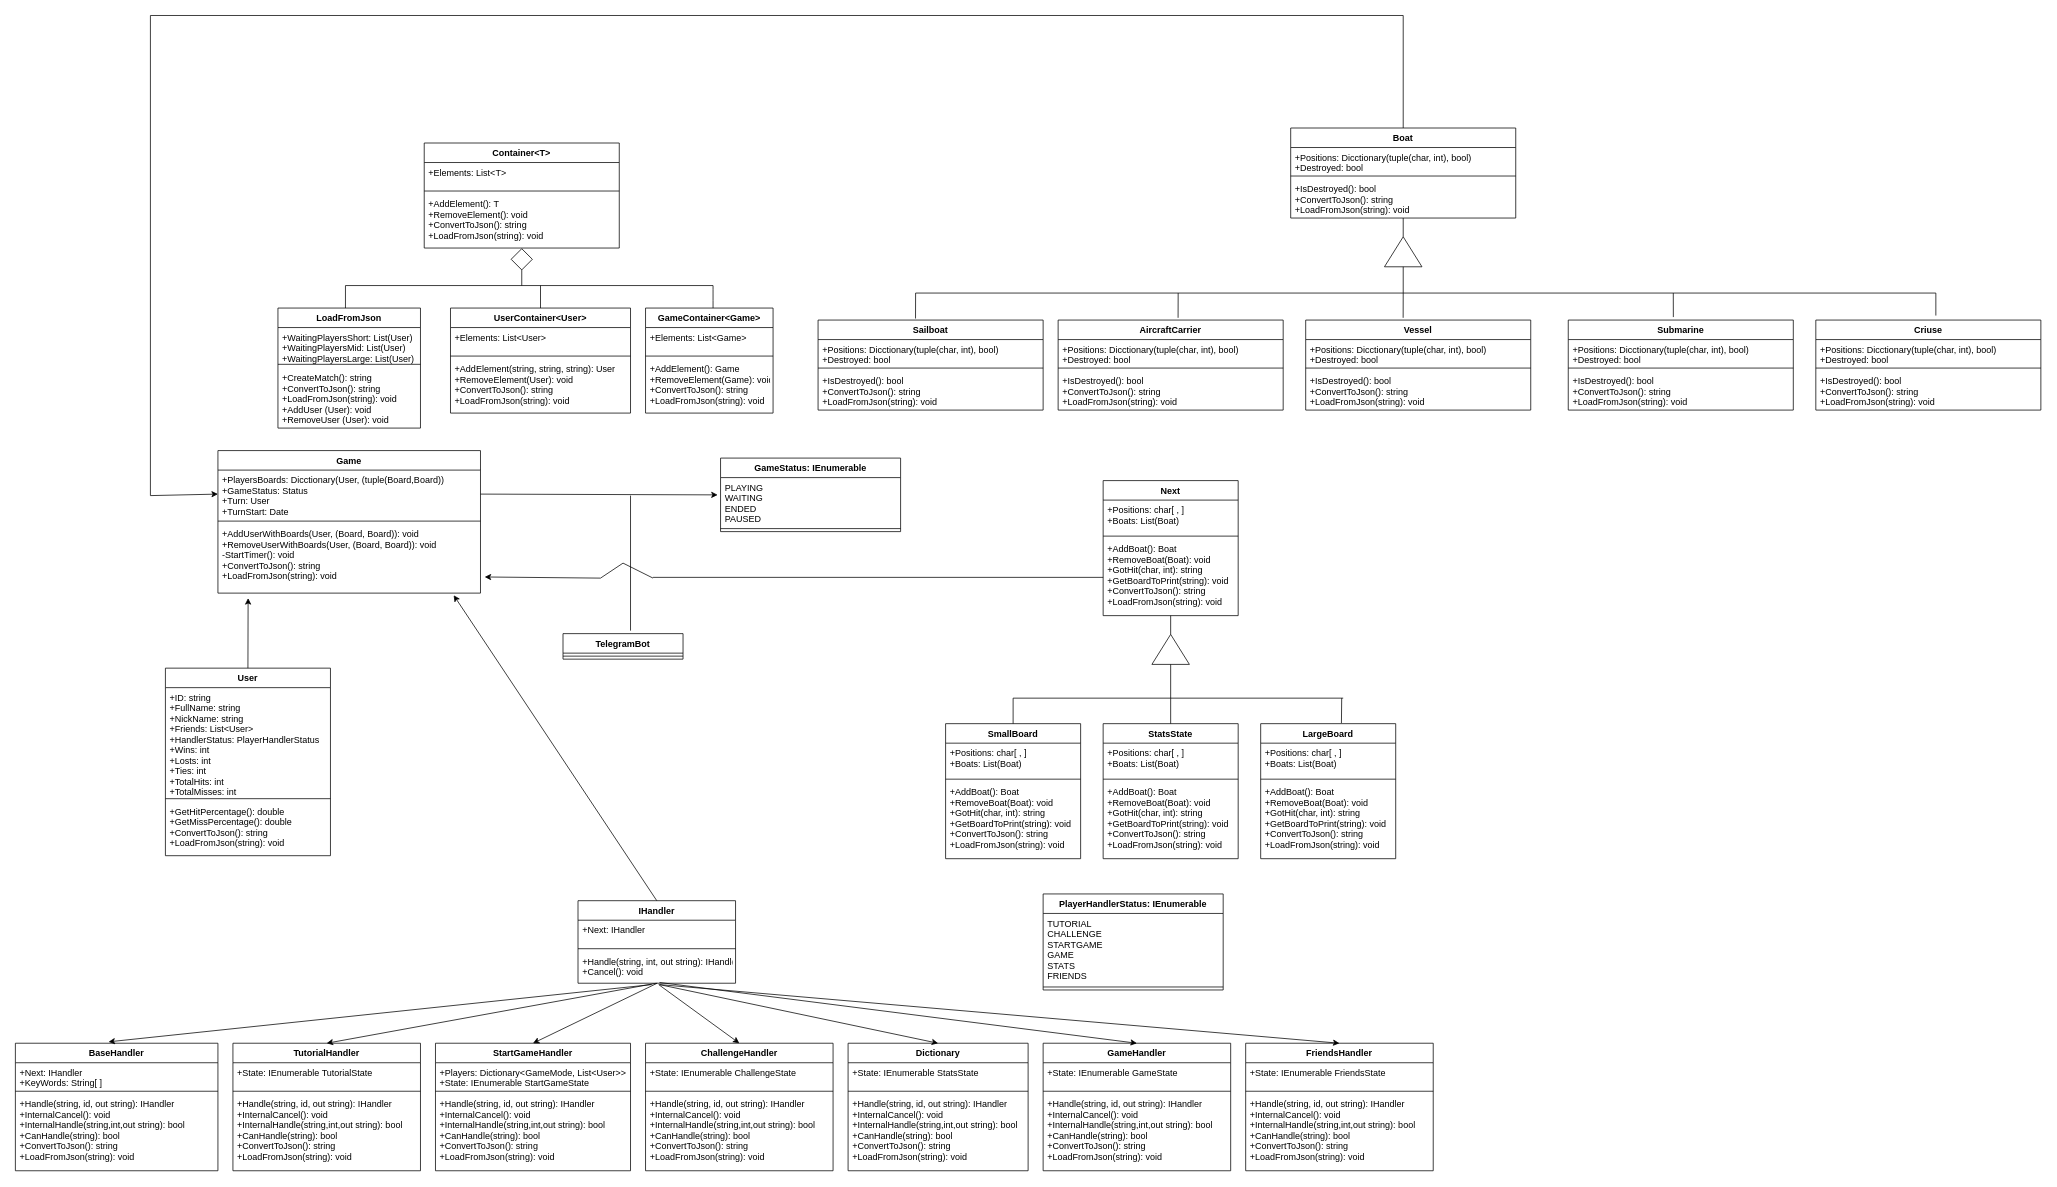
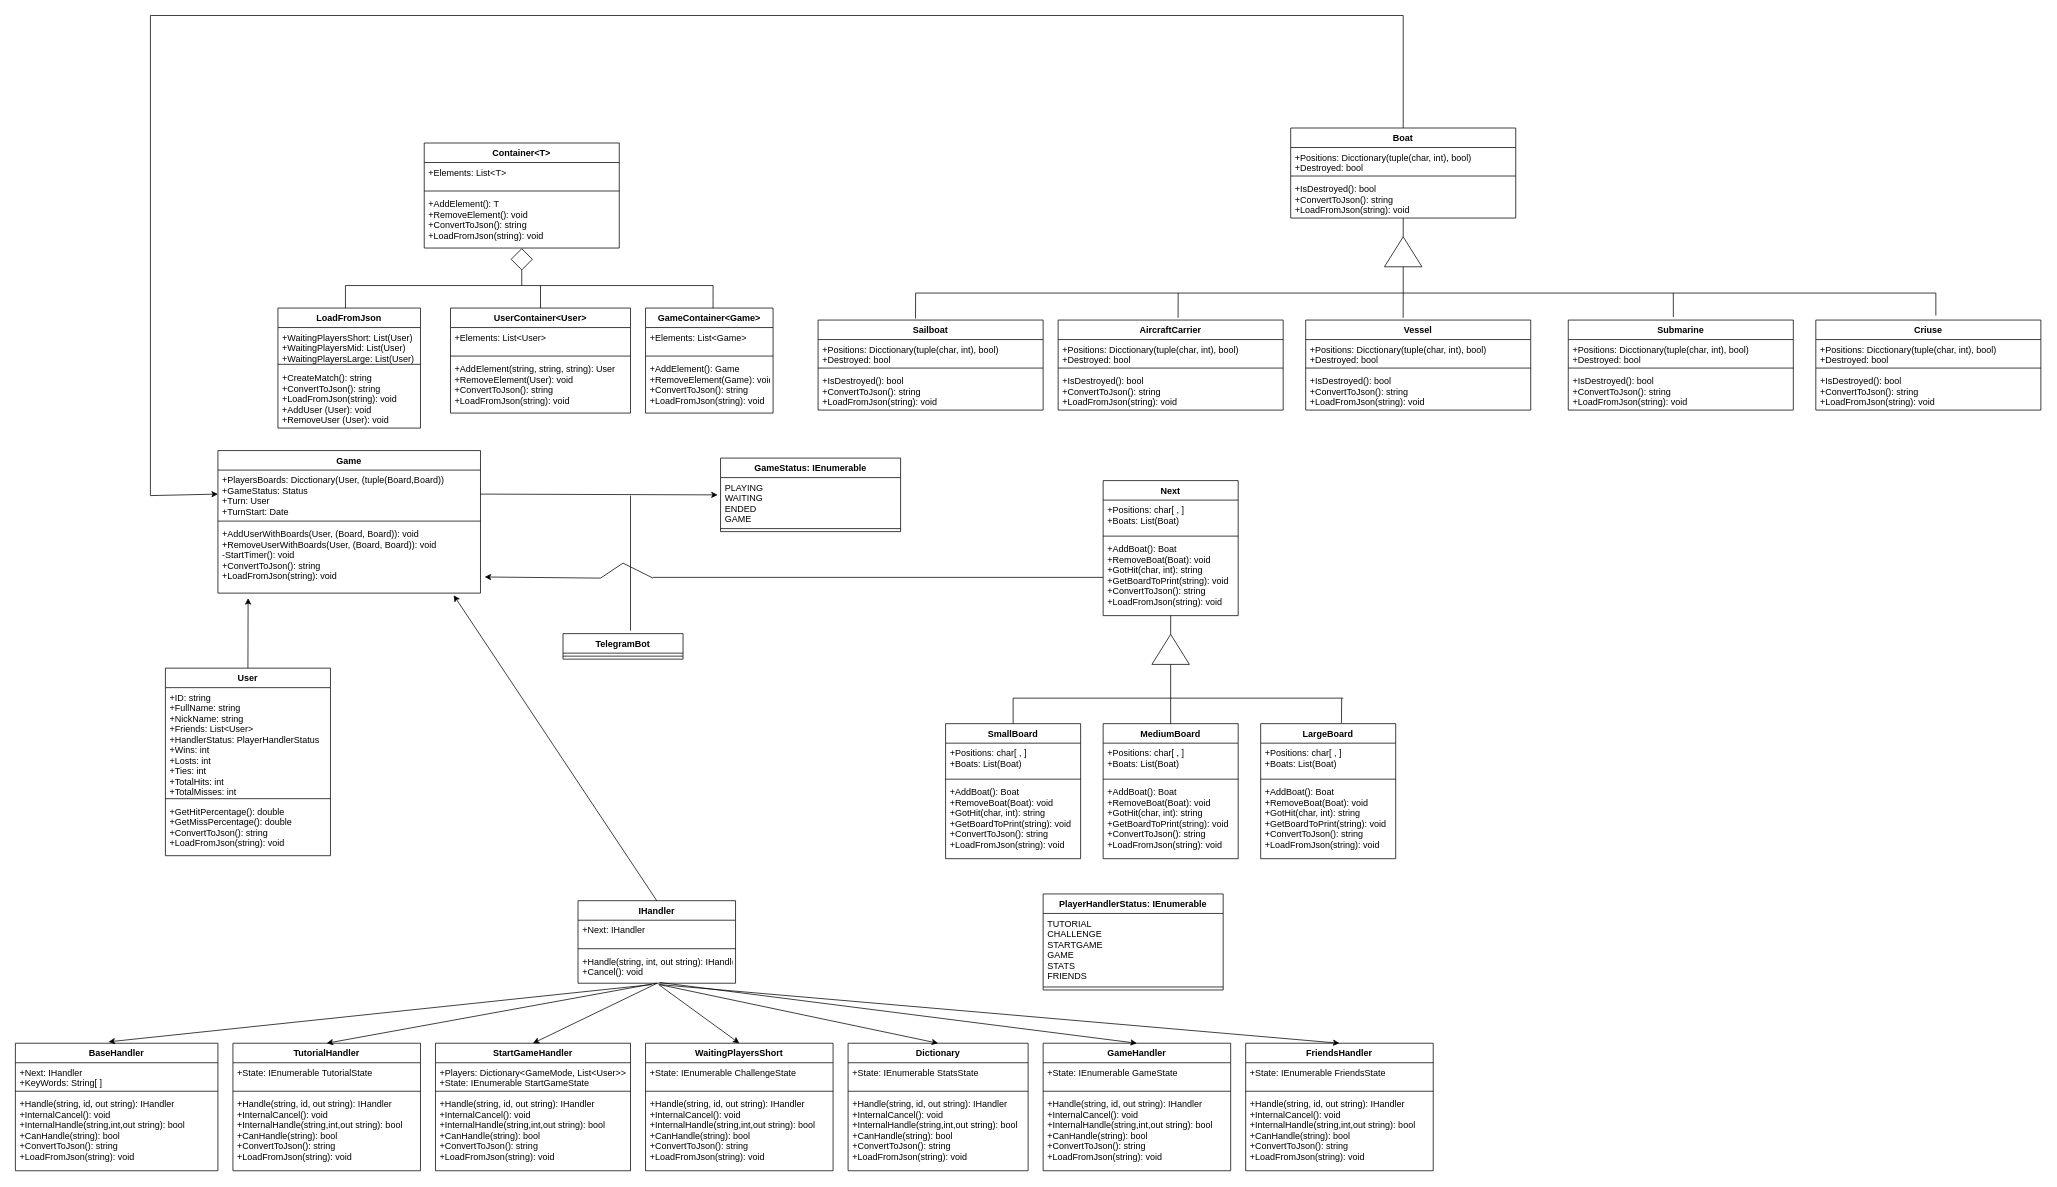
(742, 488) -> (742, 488)
(1170, 734) -> (1170, 734)
(739, 1053) -> (739, 1053)
